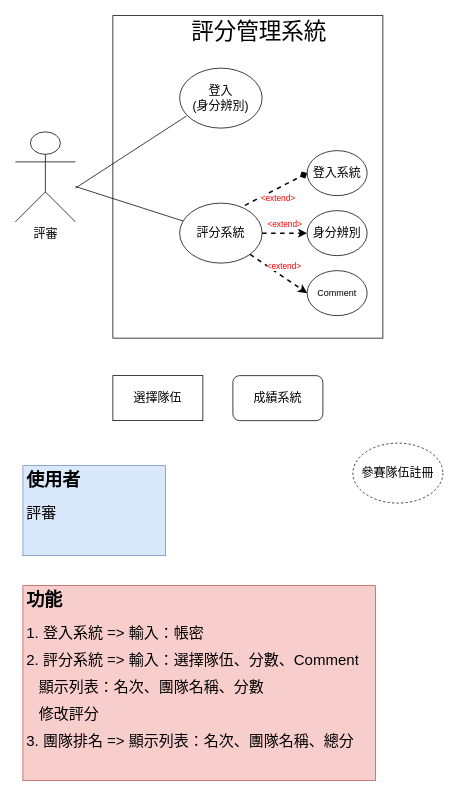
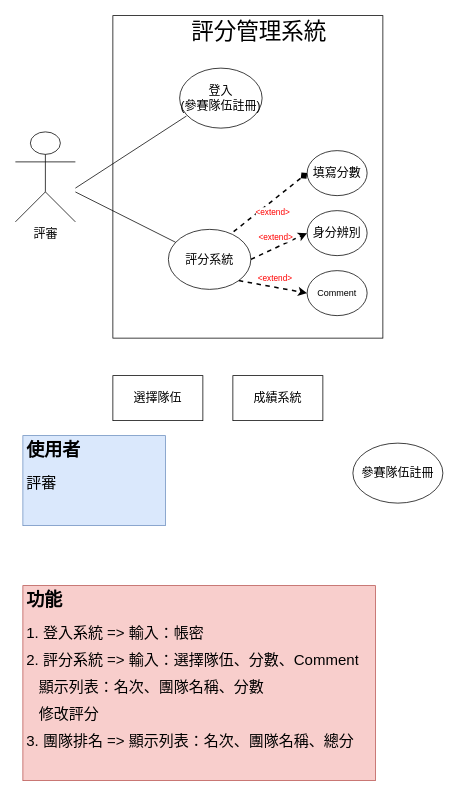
(221, 98) -> (221, 98)
(337, 173) -> (337, 173)
(221, 233) -> (210, 259)
(278, 398) -> (278, 398)
(398, 473) -> (398, 473)
(94, 510) -> (94, 480)
